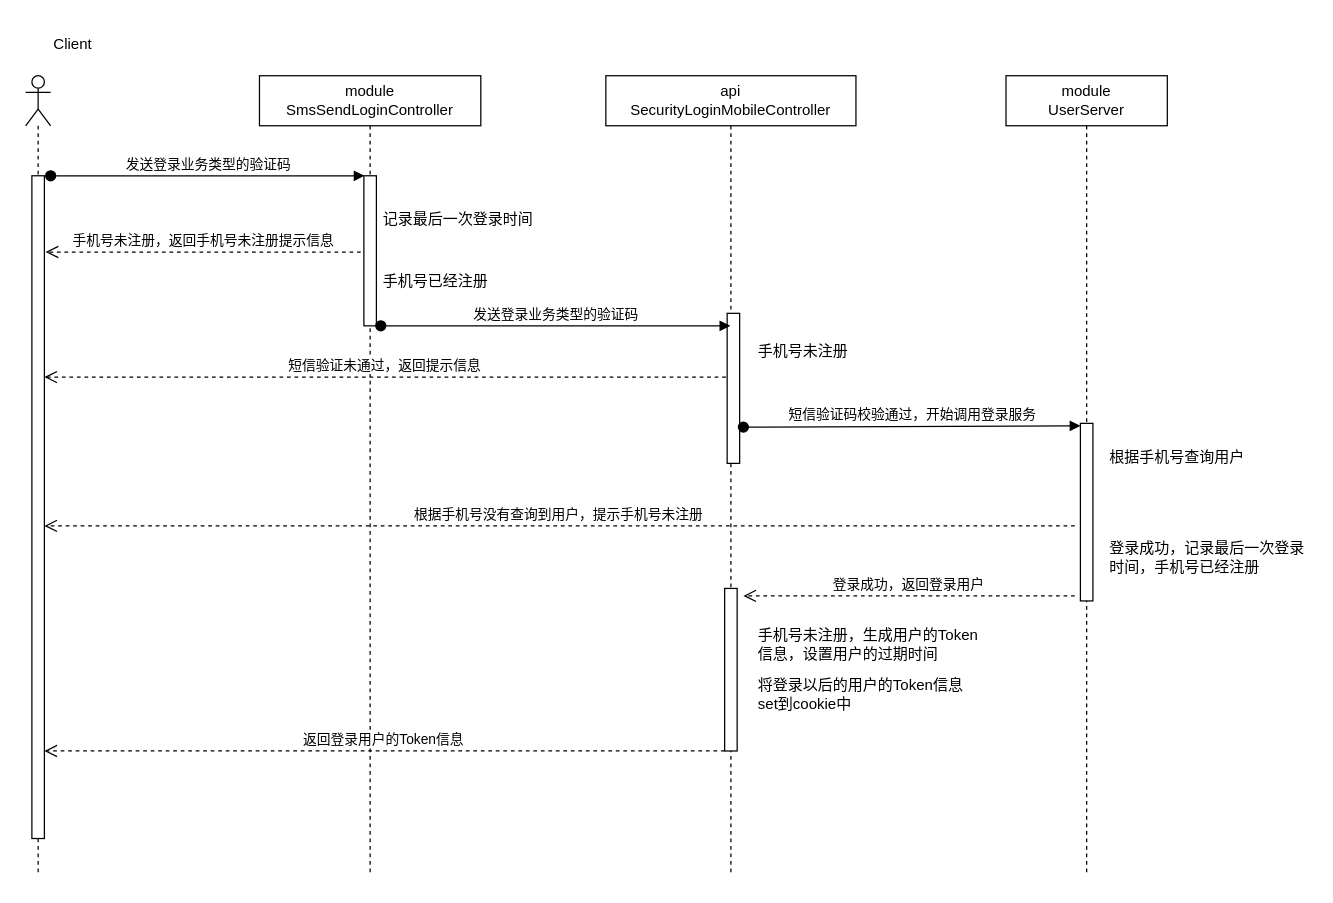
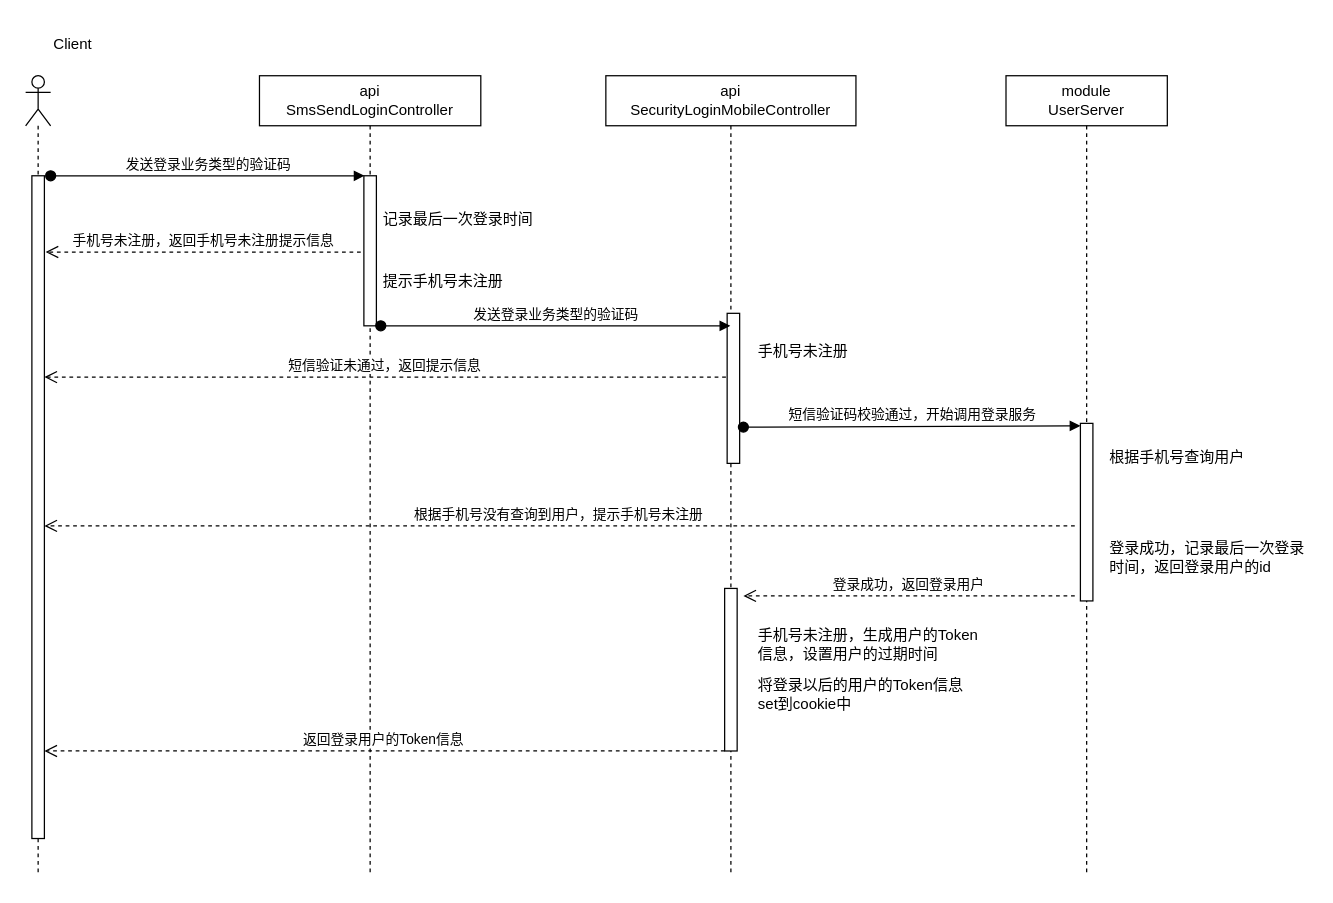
(370, 101) -> (370, 101)
(436, 282) -> (443, 282)
(1208, 557) -> (1208, 557)
